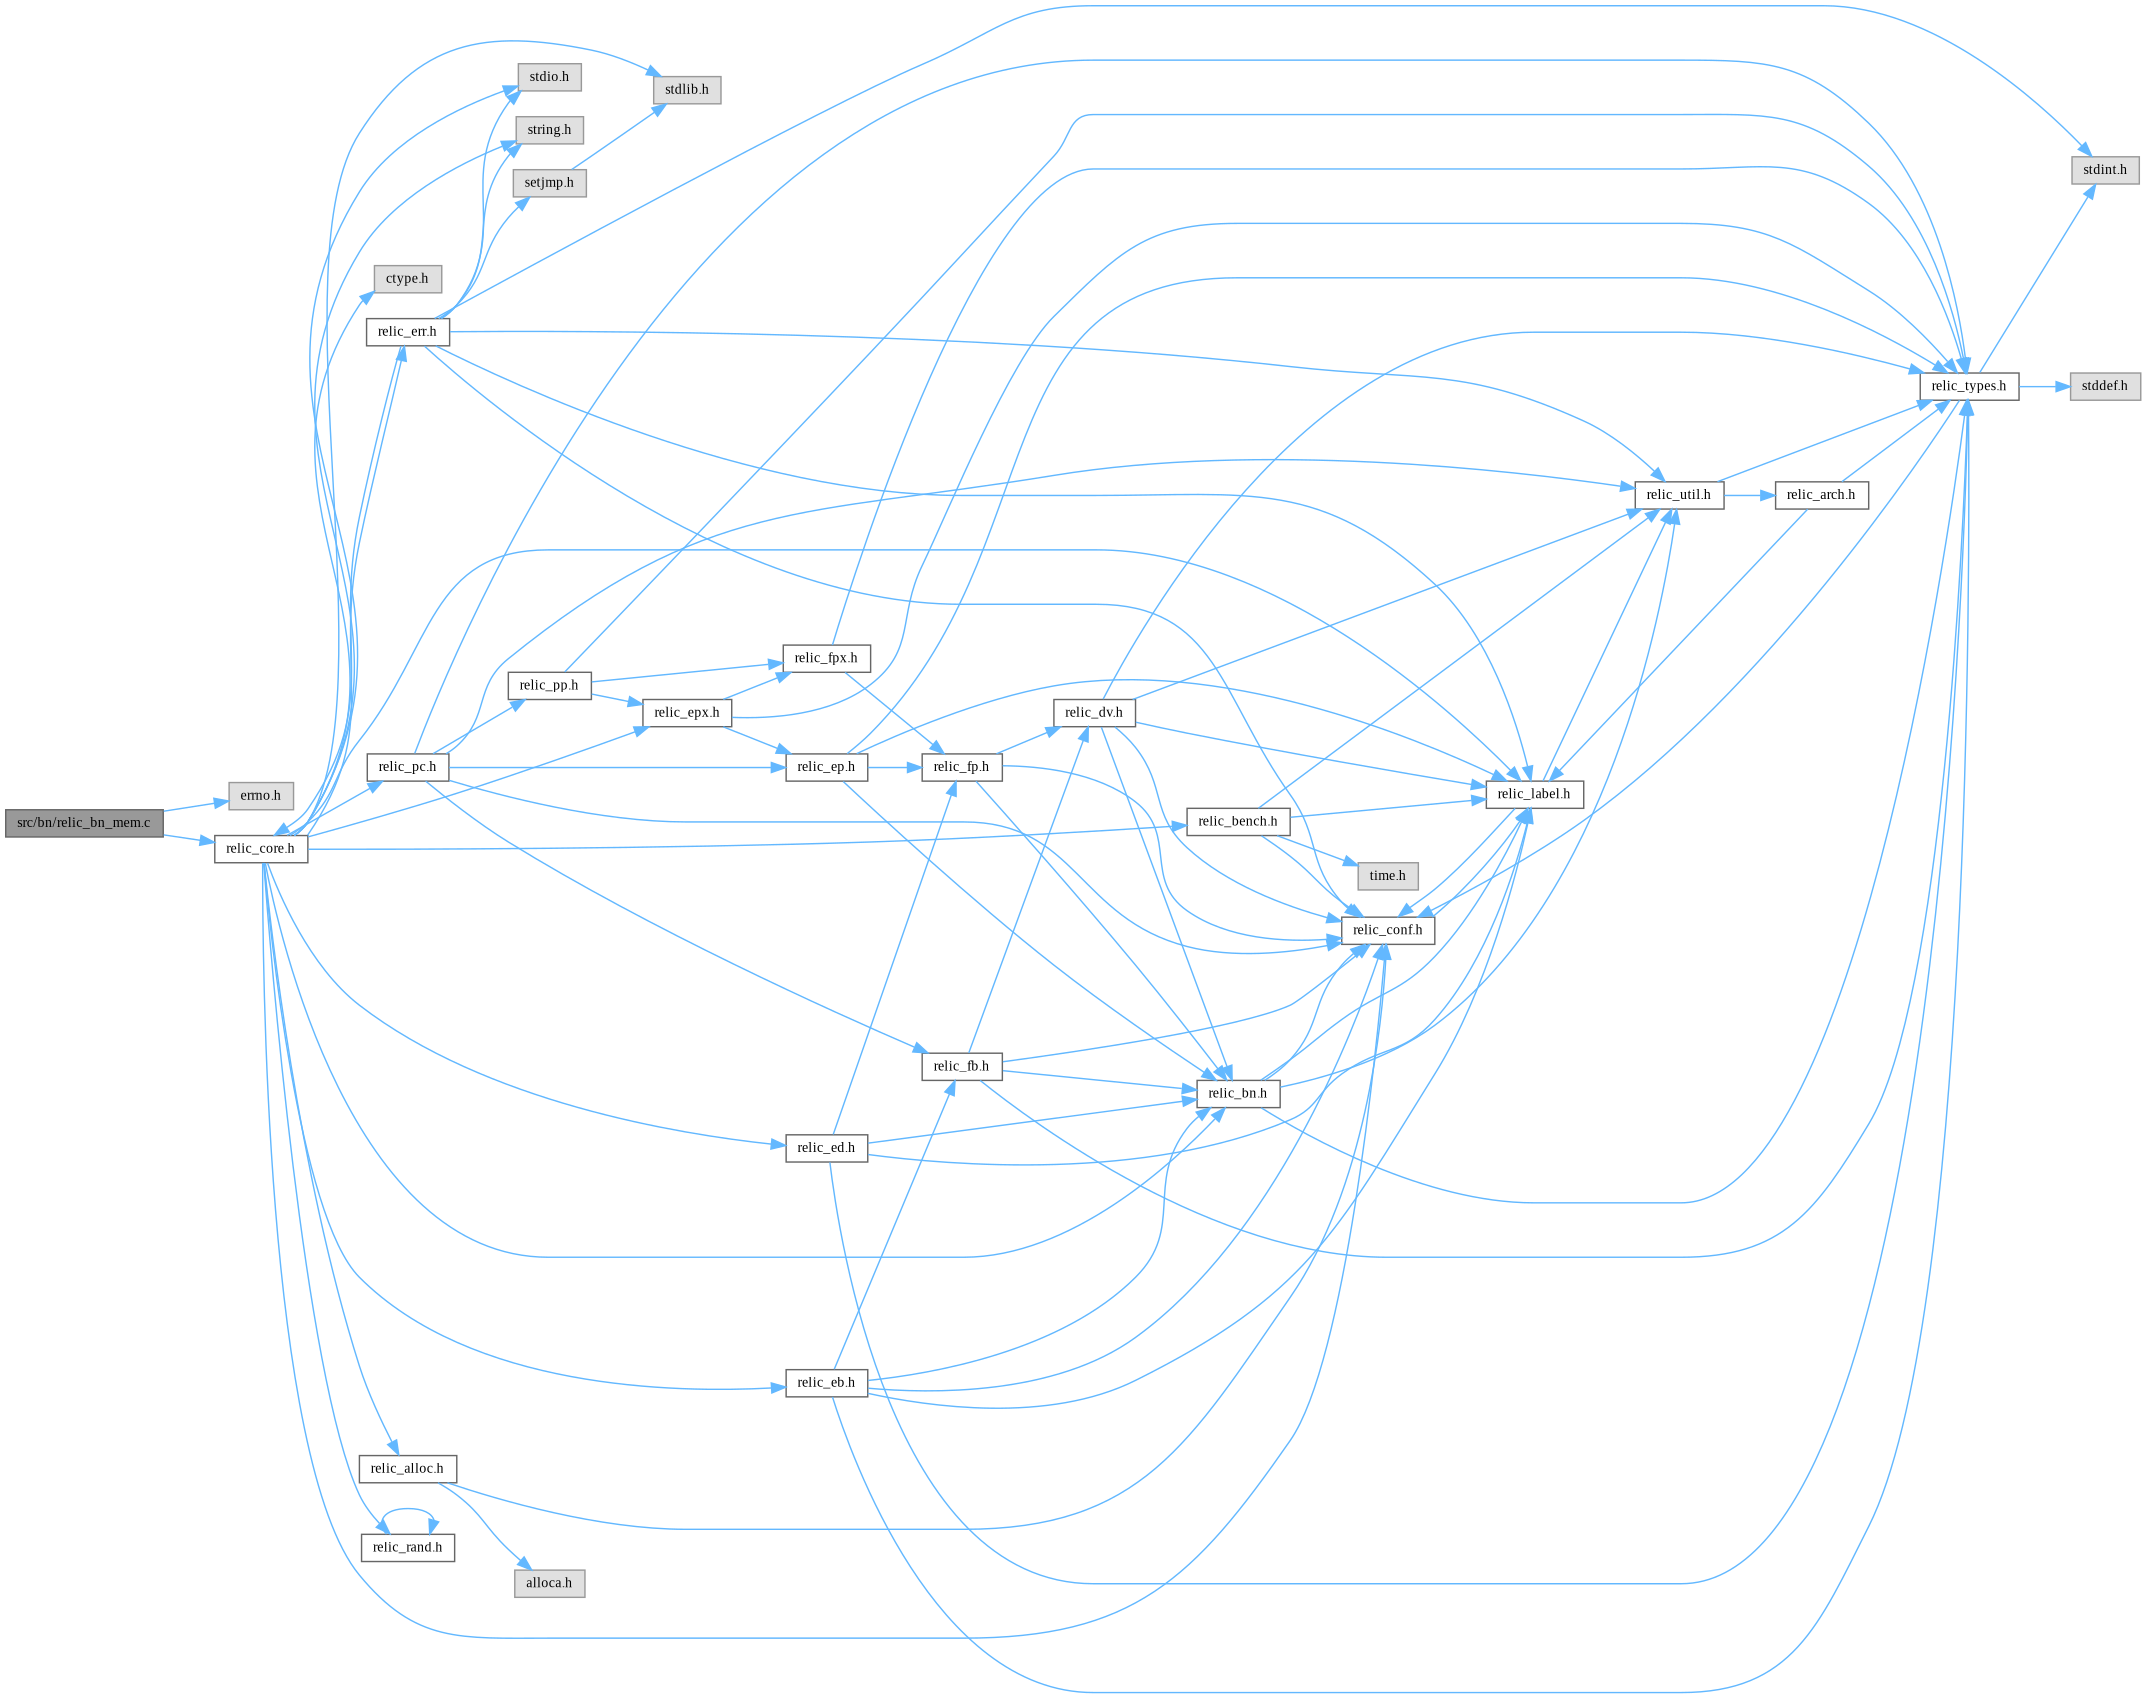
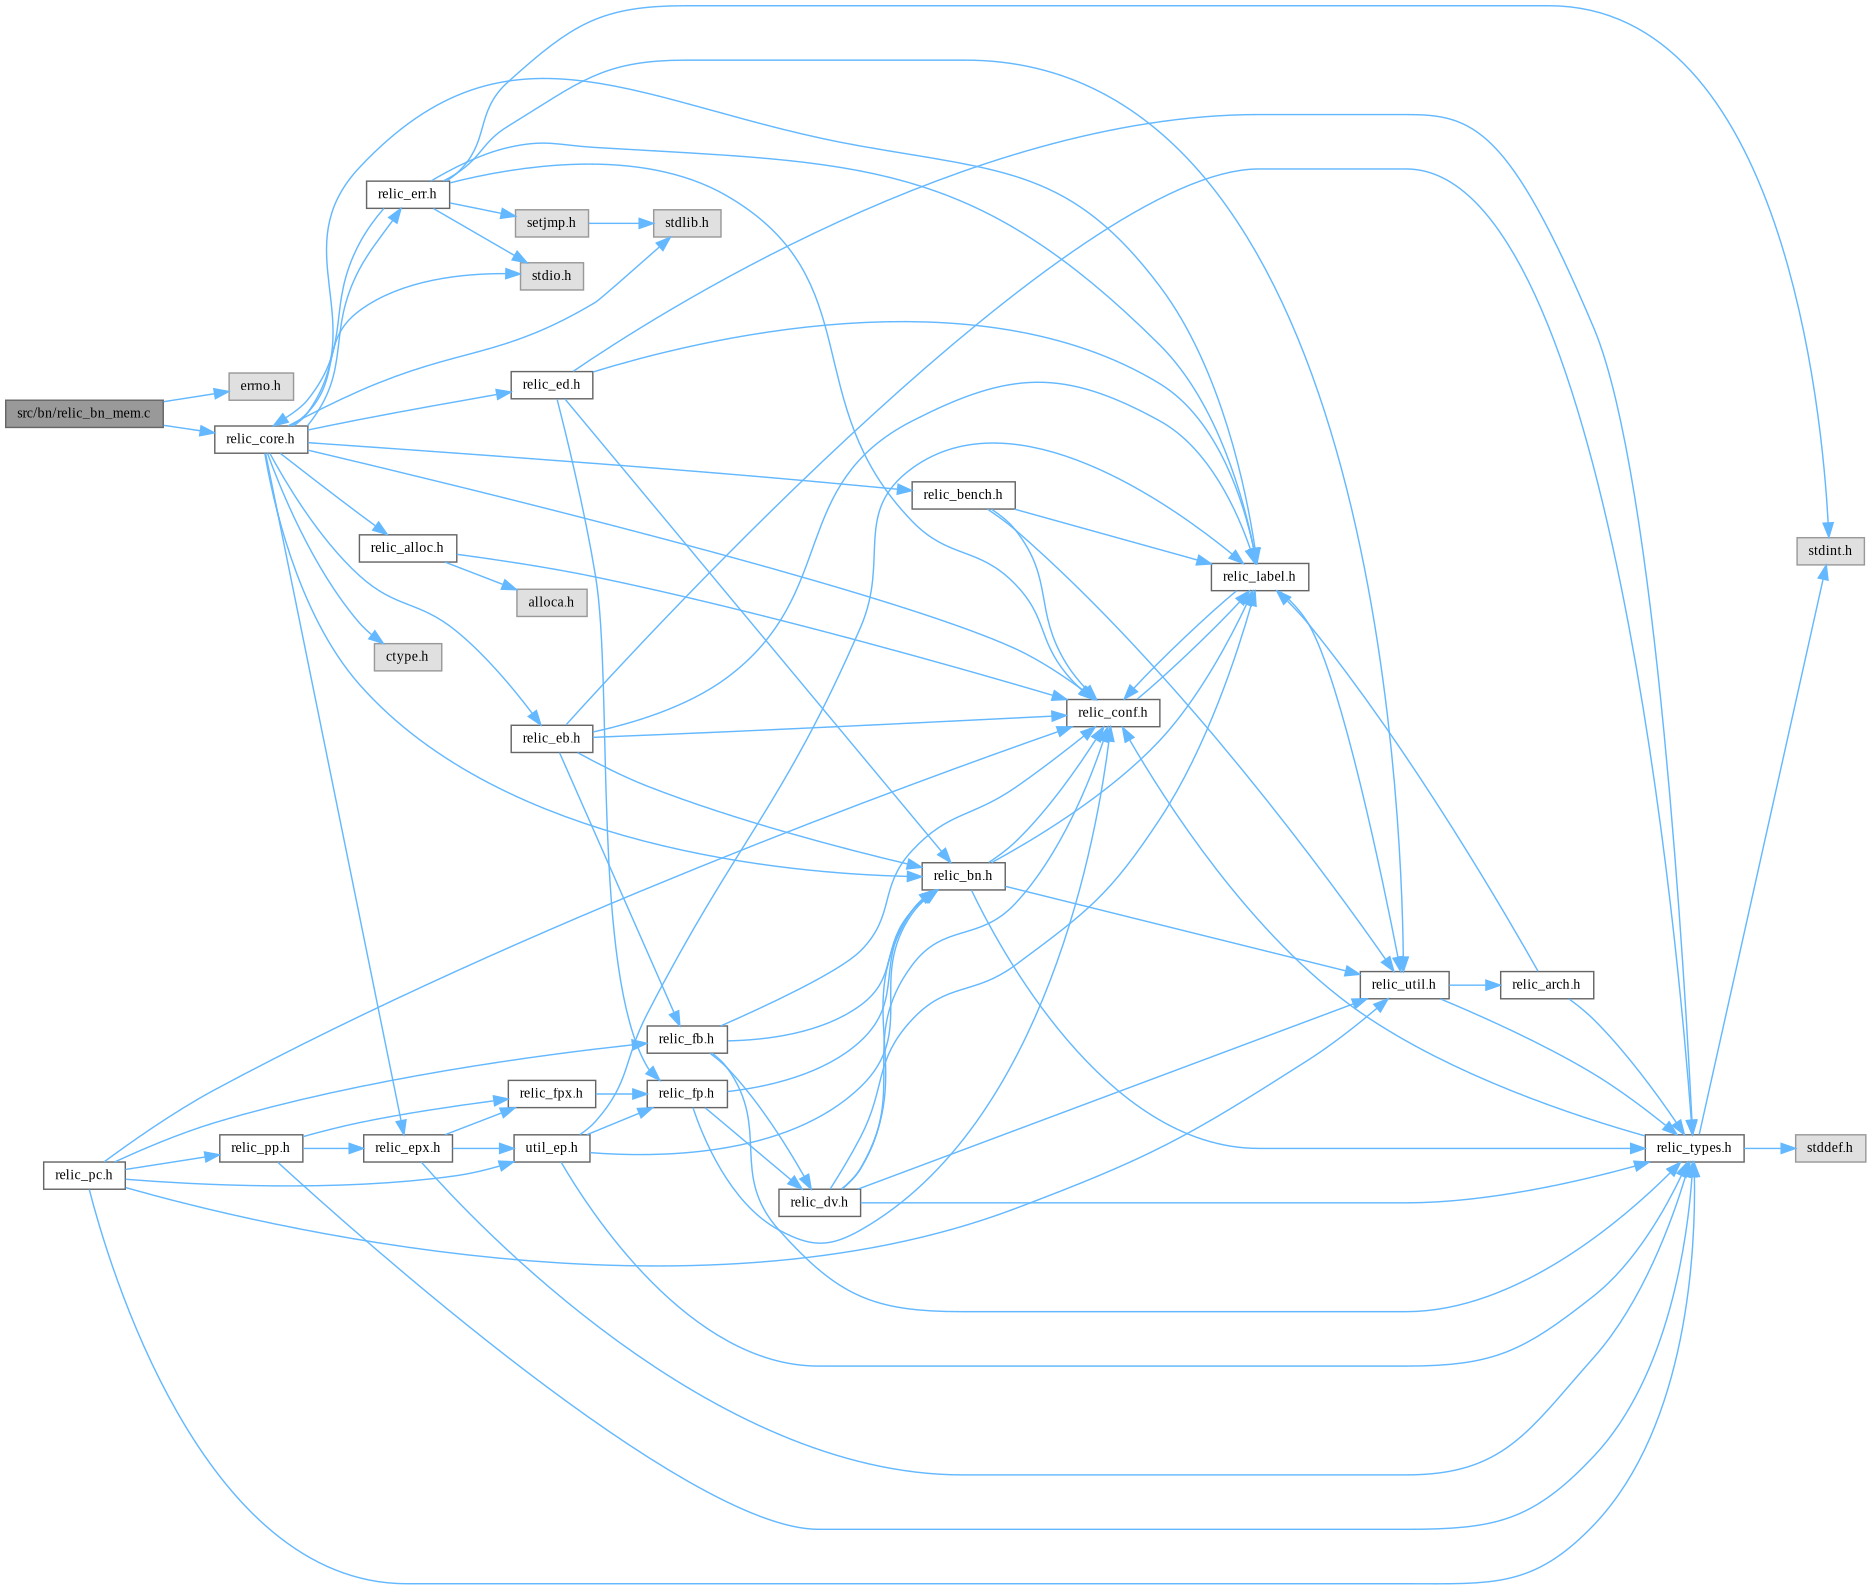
(550, 130) -> none
(1298, 169) -> none
(827, 768) -> (552, 1148)
(333, 809) -> none
(1388, 876) -> none
(408, 1548) -> none
